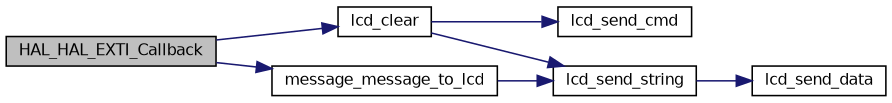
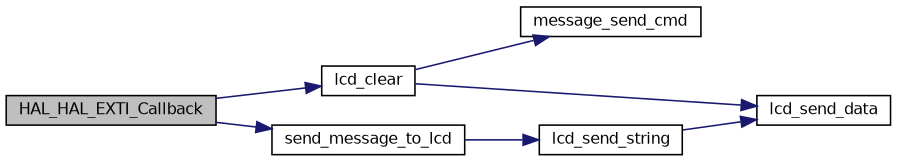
(625, 22) -> (611, 22)
(490, 48) -> (578, 94)
(385, 81) -> (368, 140)
